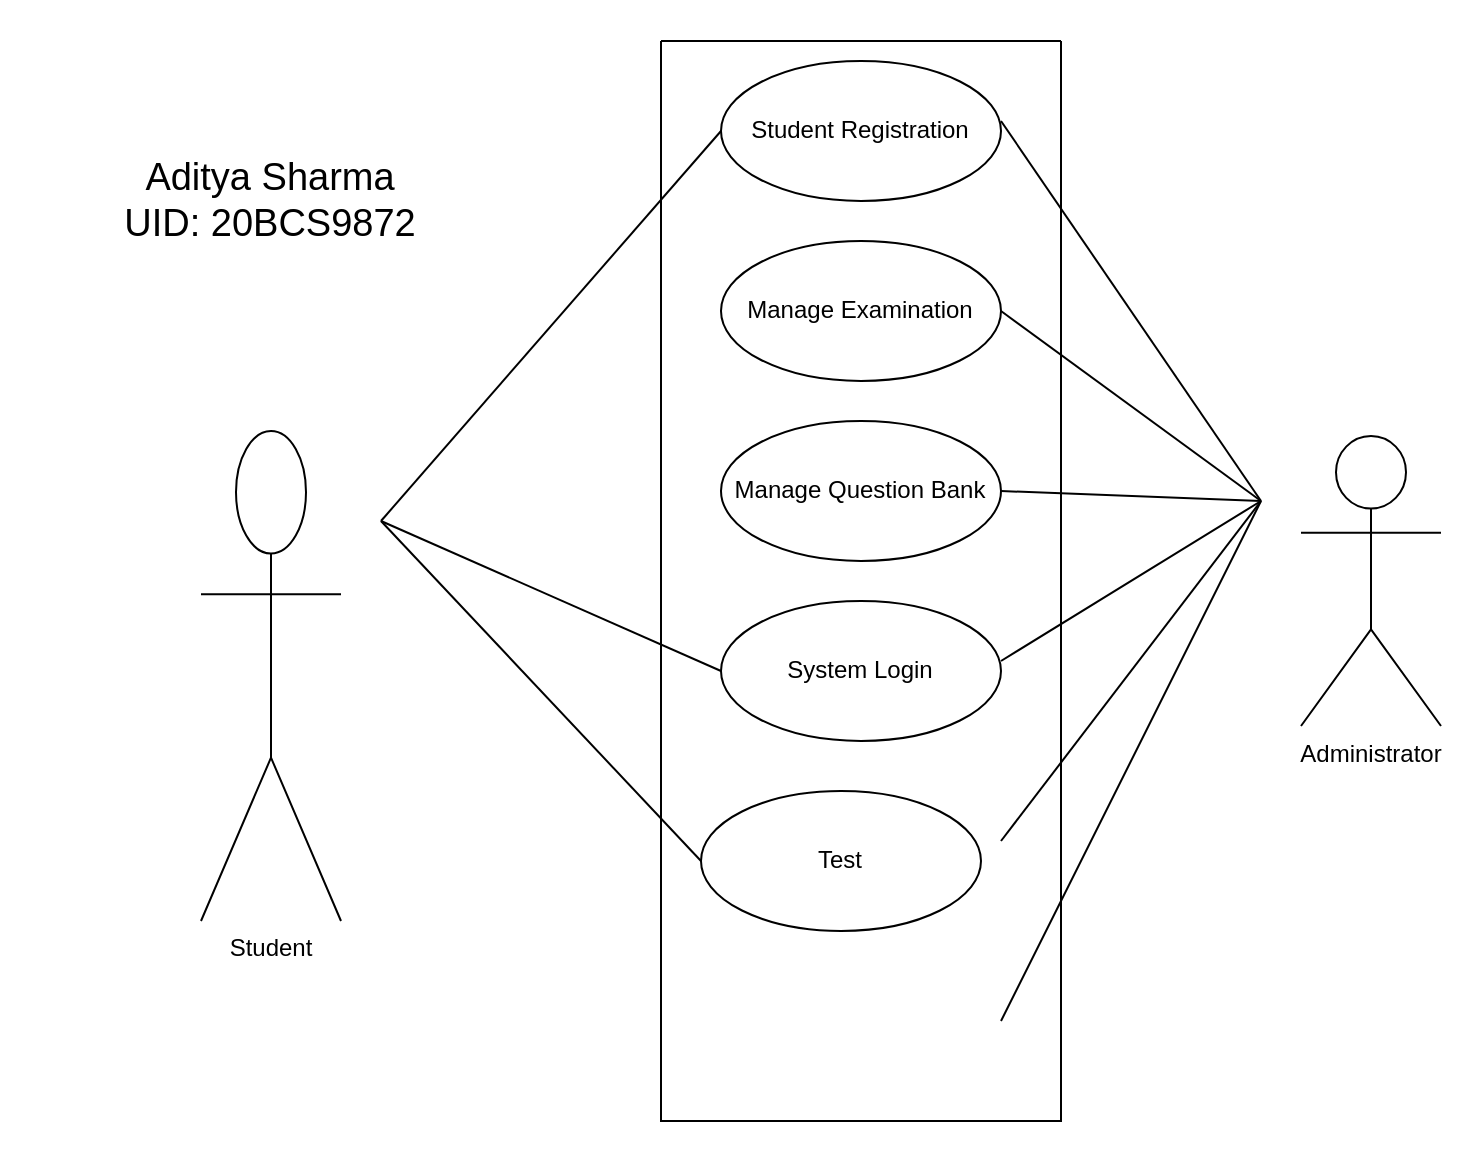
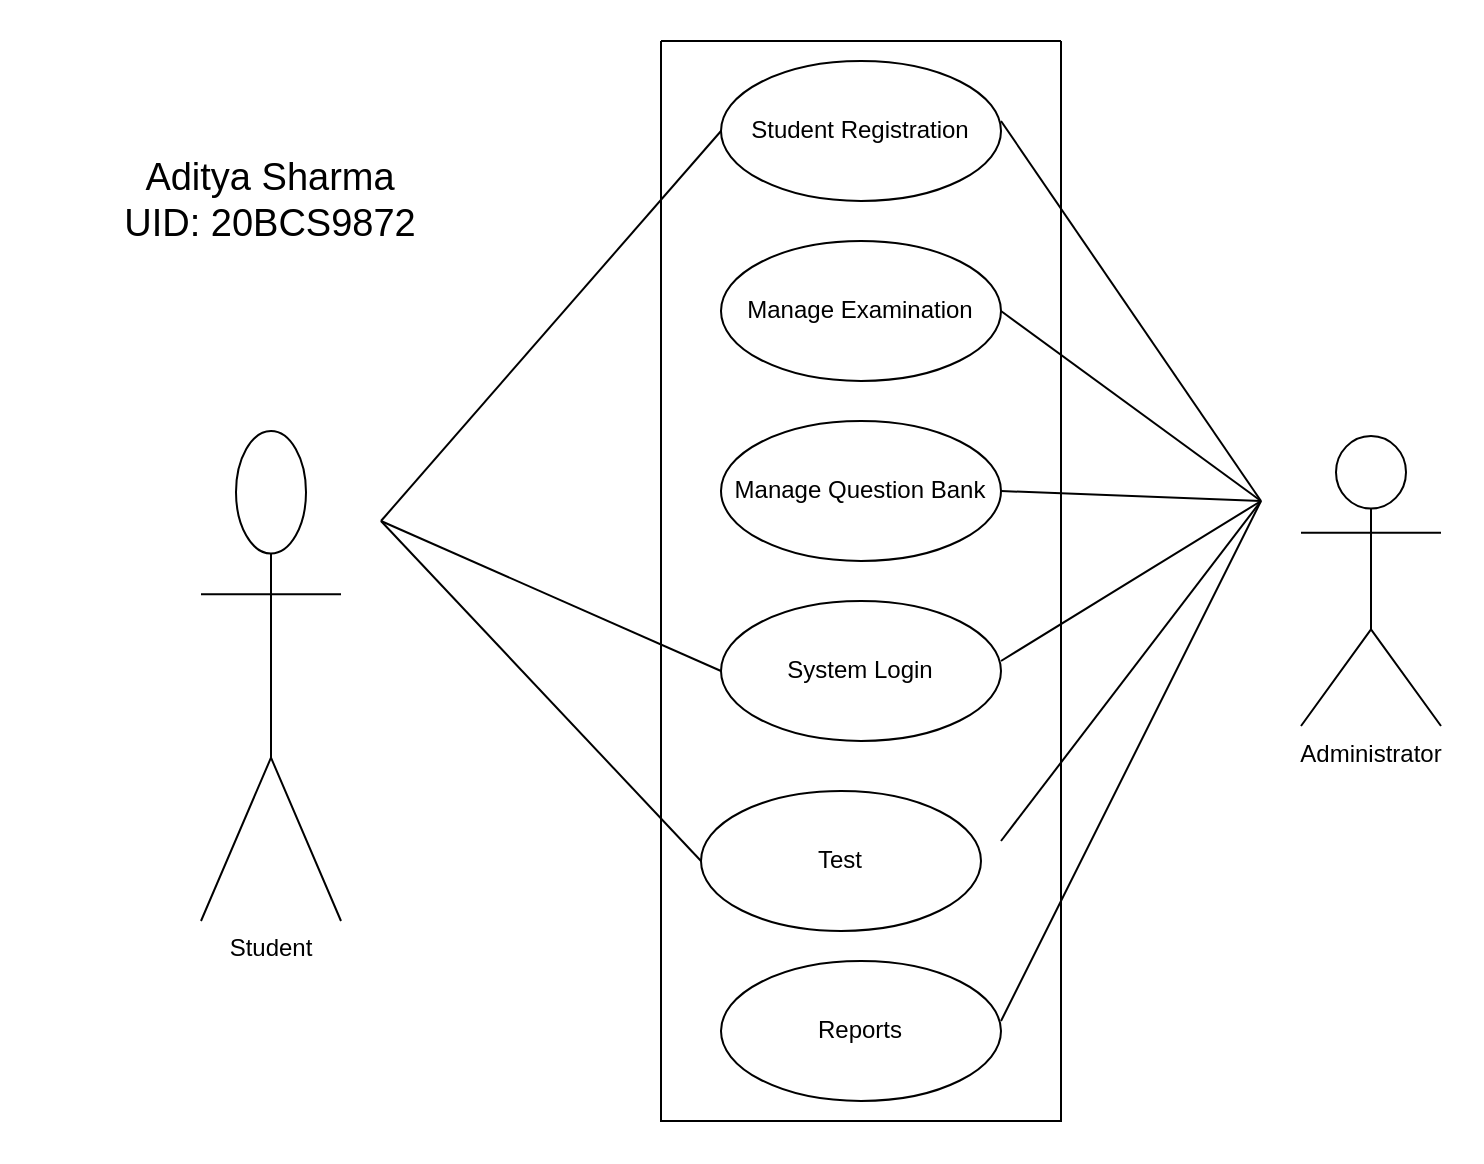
none -> (861, 1031)
